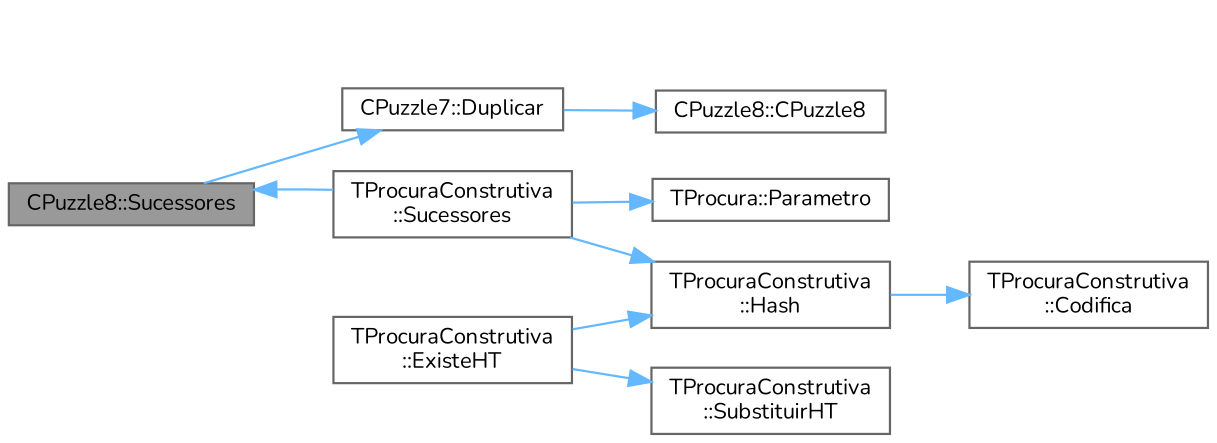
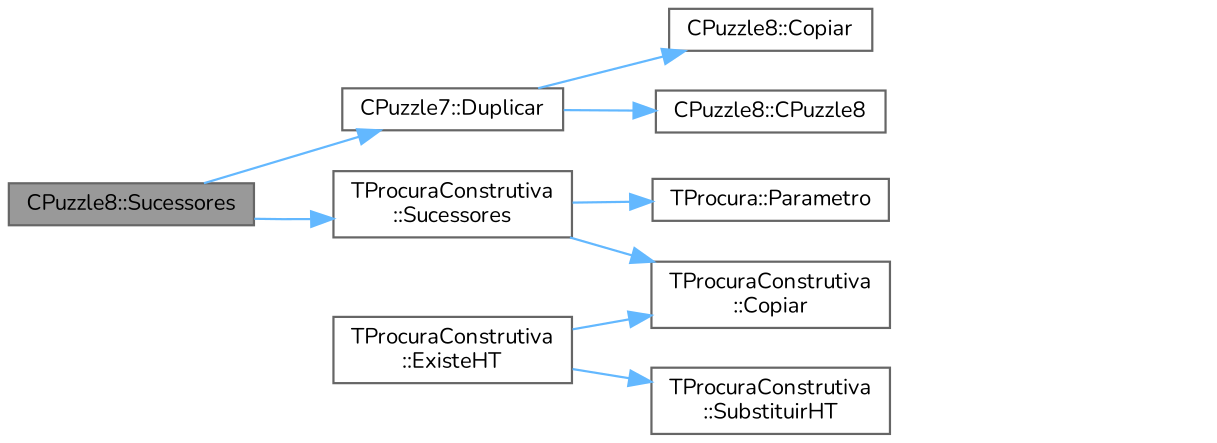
none -> (771, 30)
(305, 189) -> (282, 219)
(771, 295) -> (771, 295)
(1089, 295) -> none
